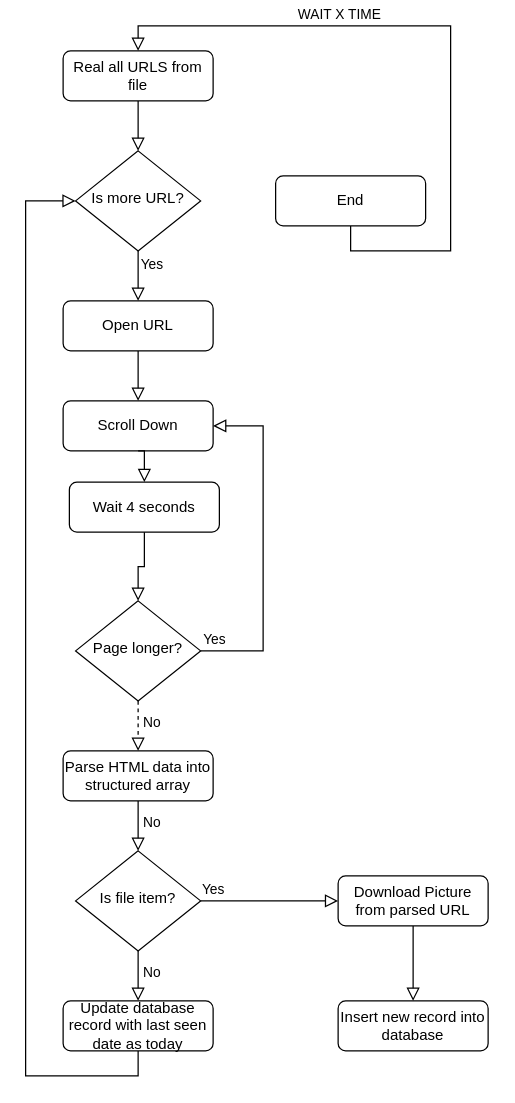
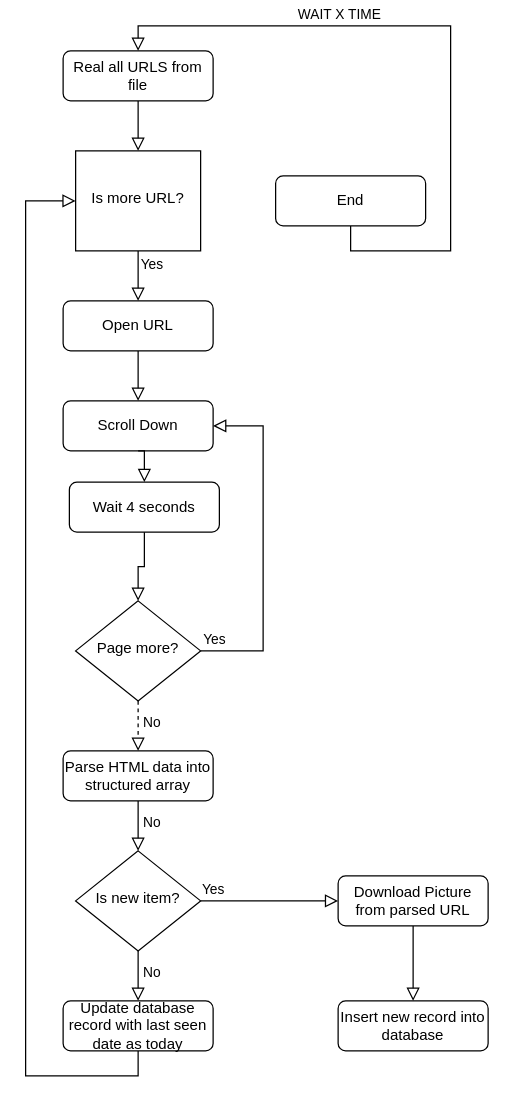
(138, 201) -> (138, 201)
(138, 648) -> (138, 648)
(138, 898) -> (138, 898)
